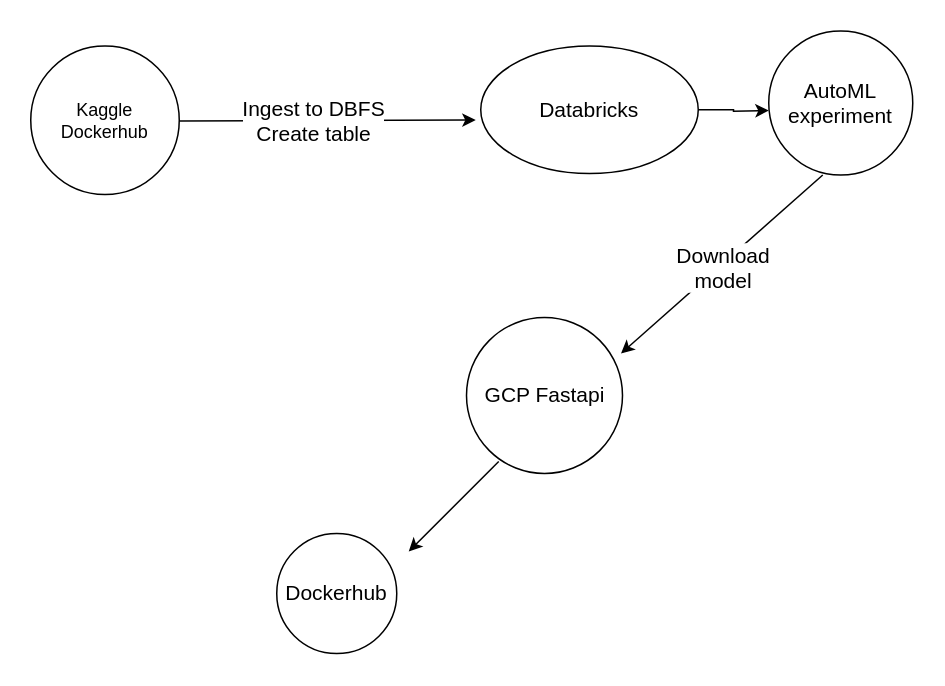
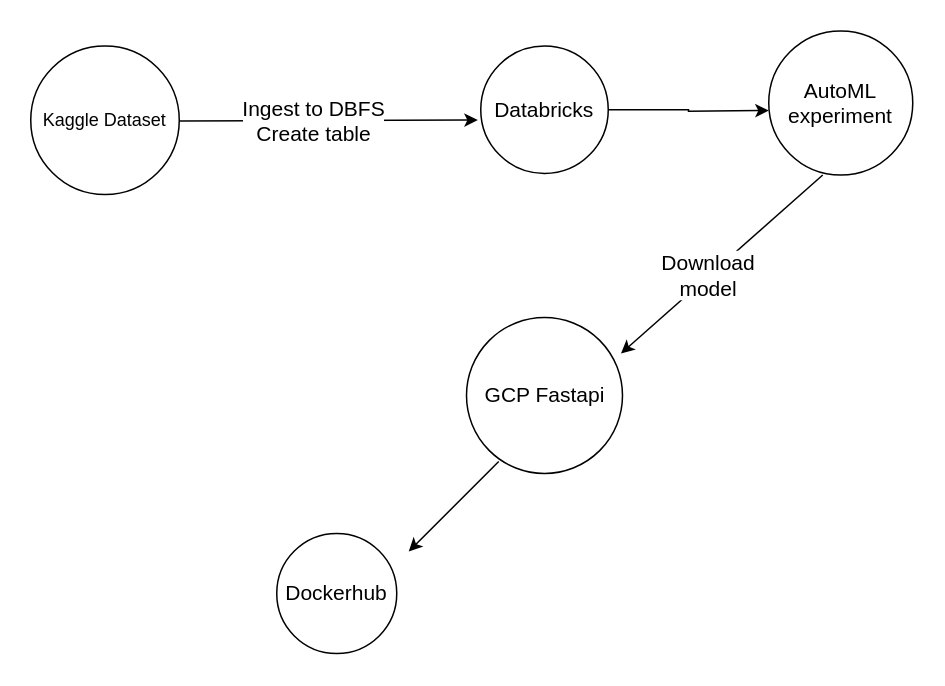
(590, 110) -> (545, 110)
(105, 121) -> (105, 121)
(724, 268) -> (709, 275)
